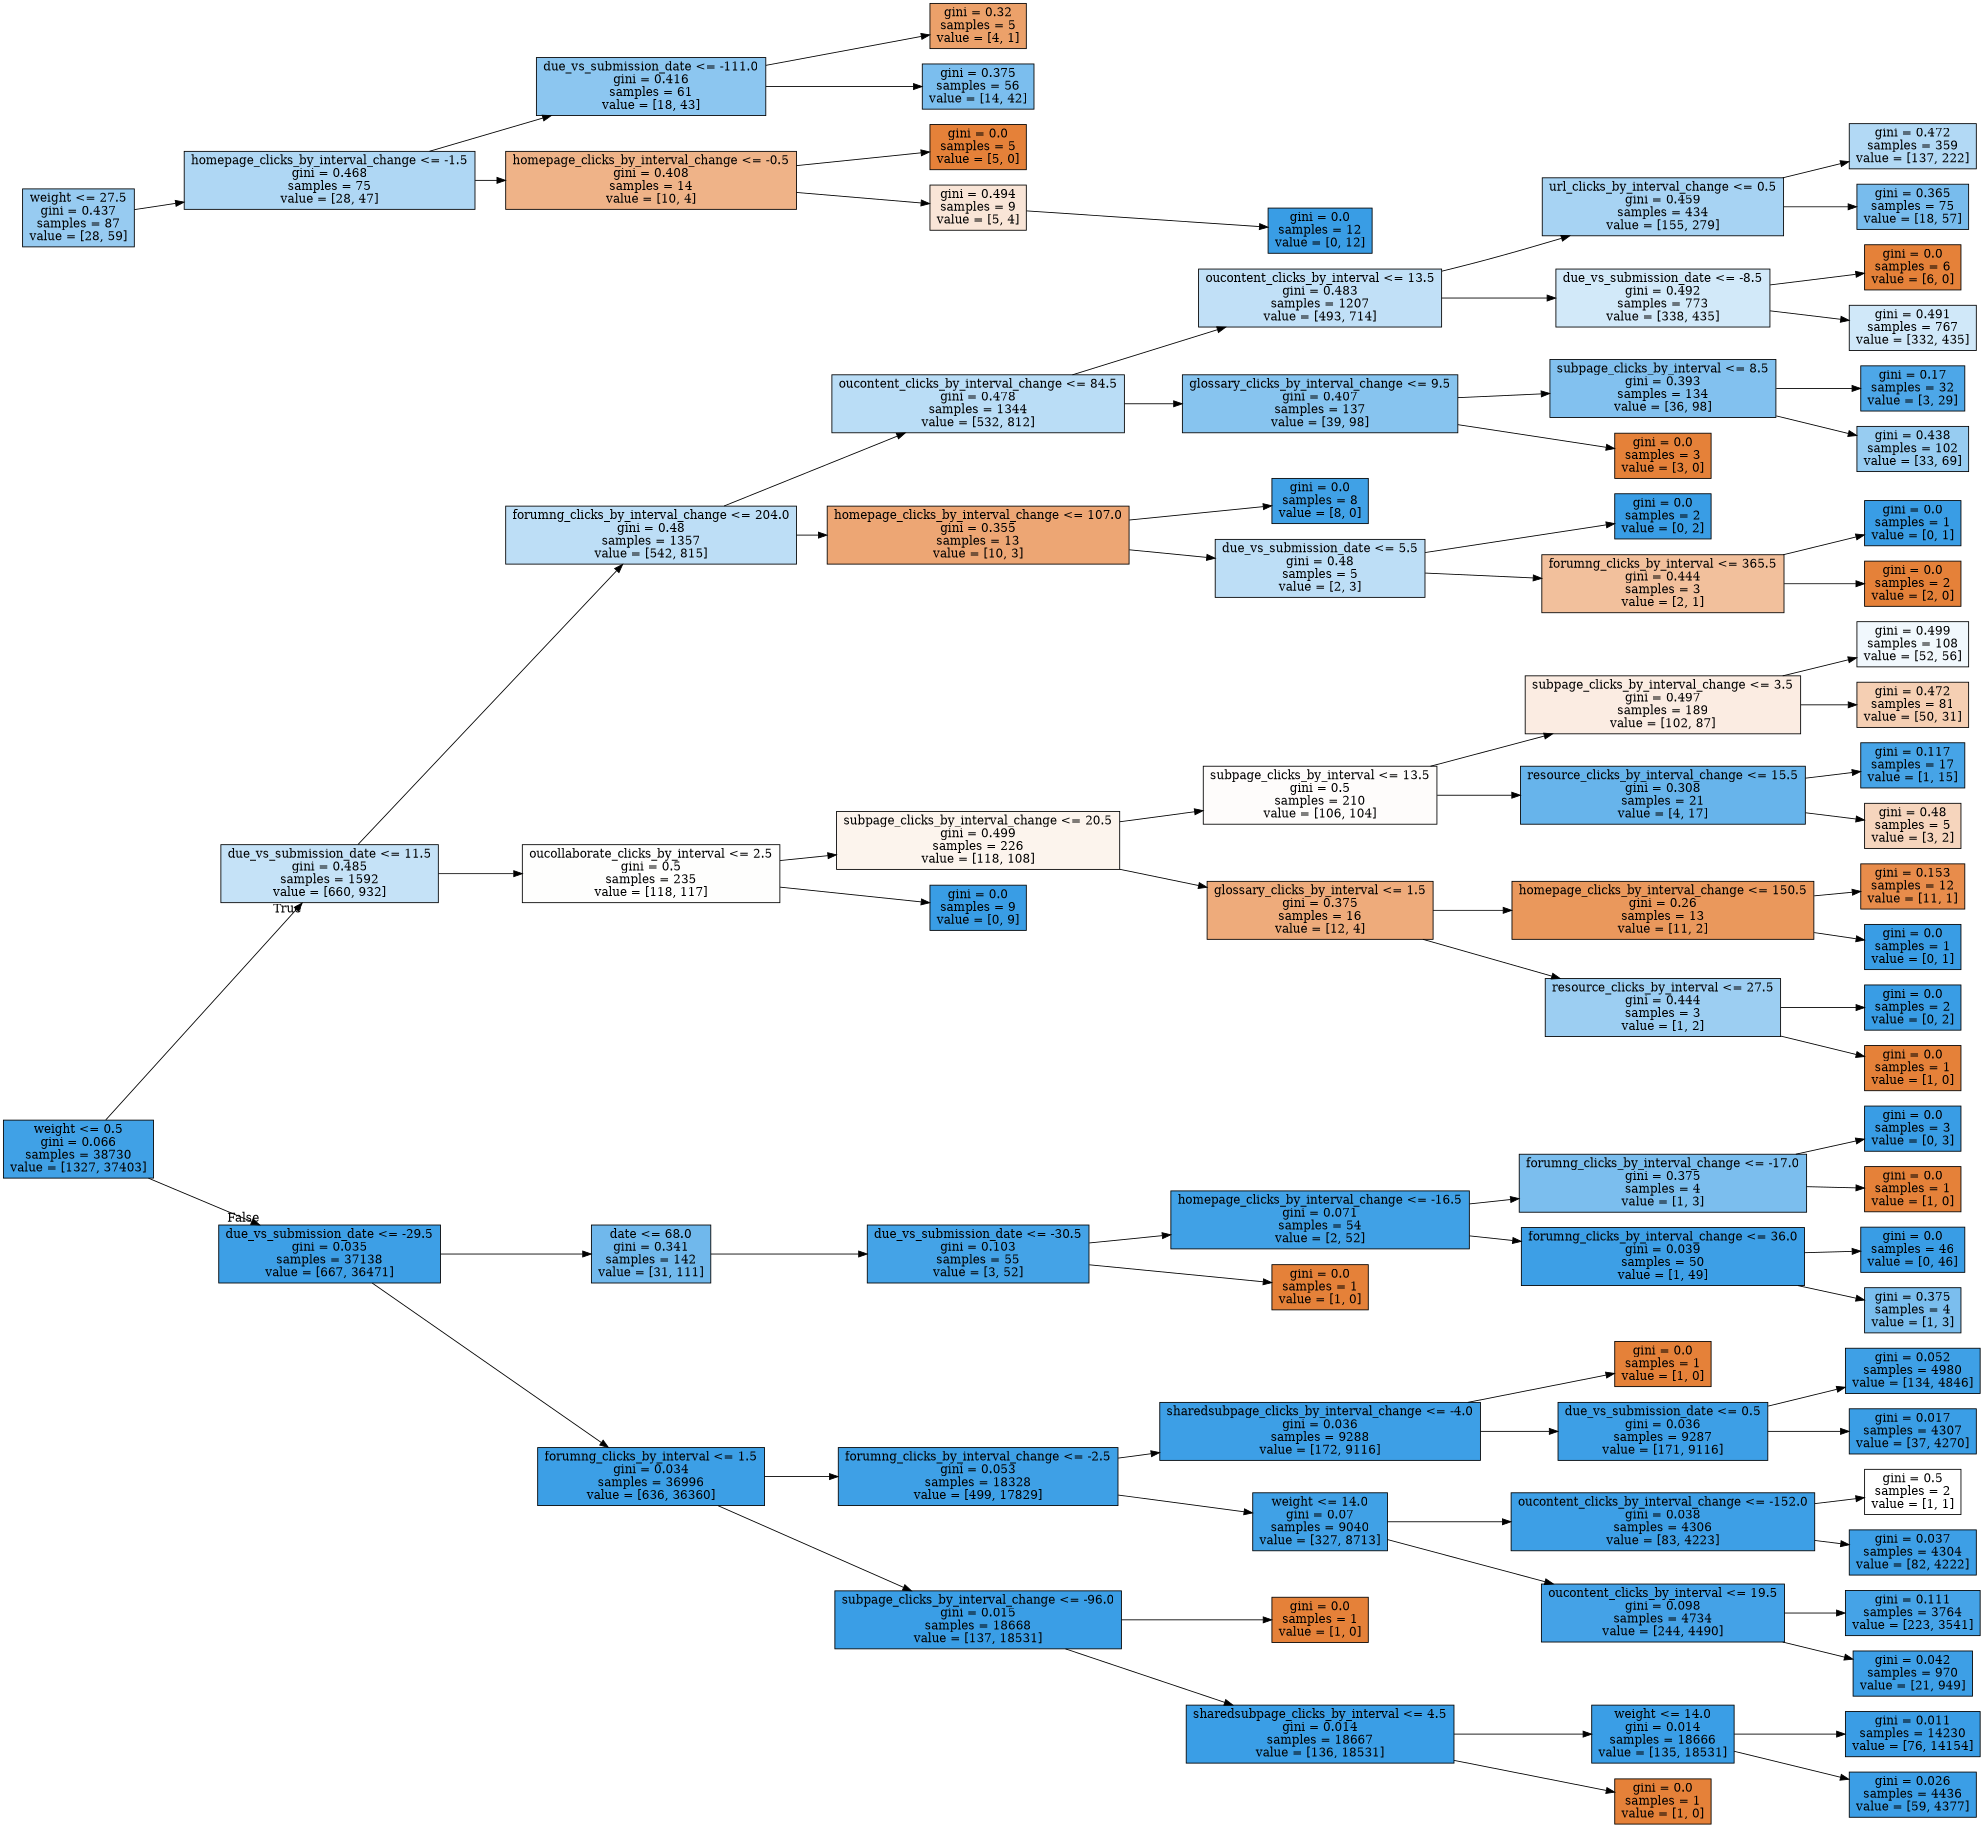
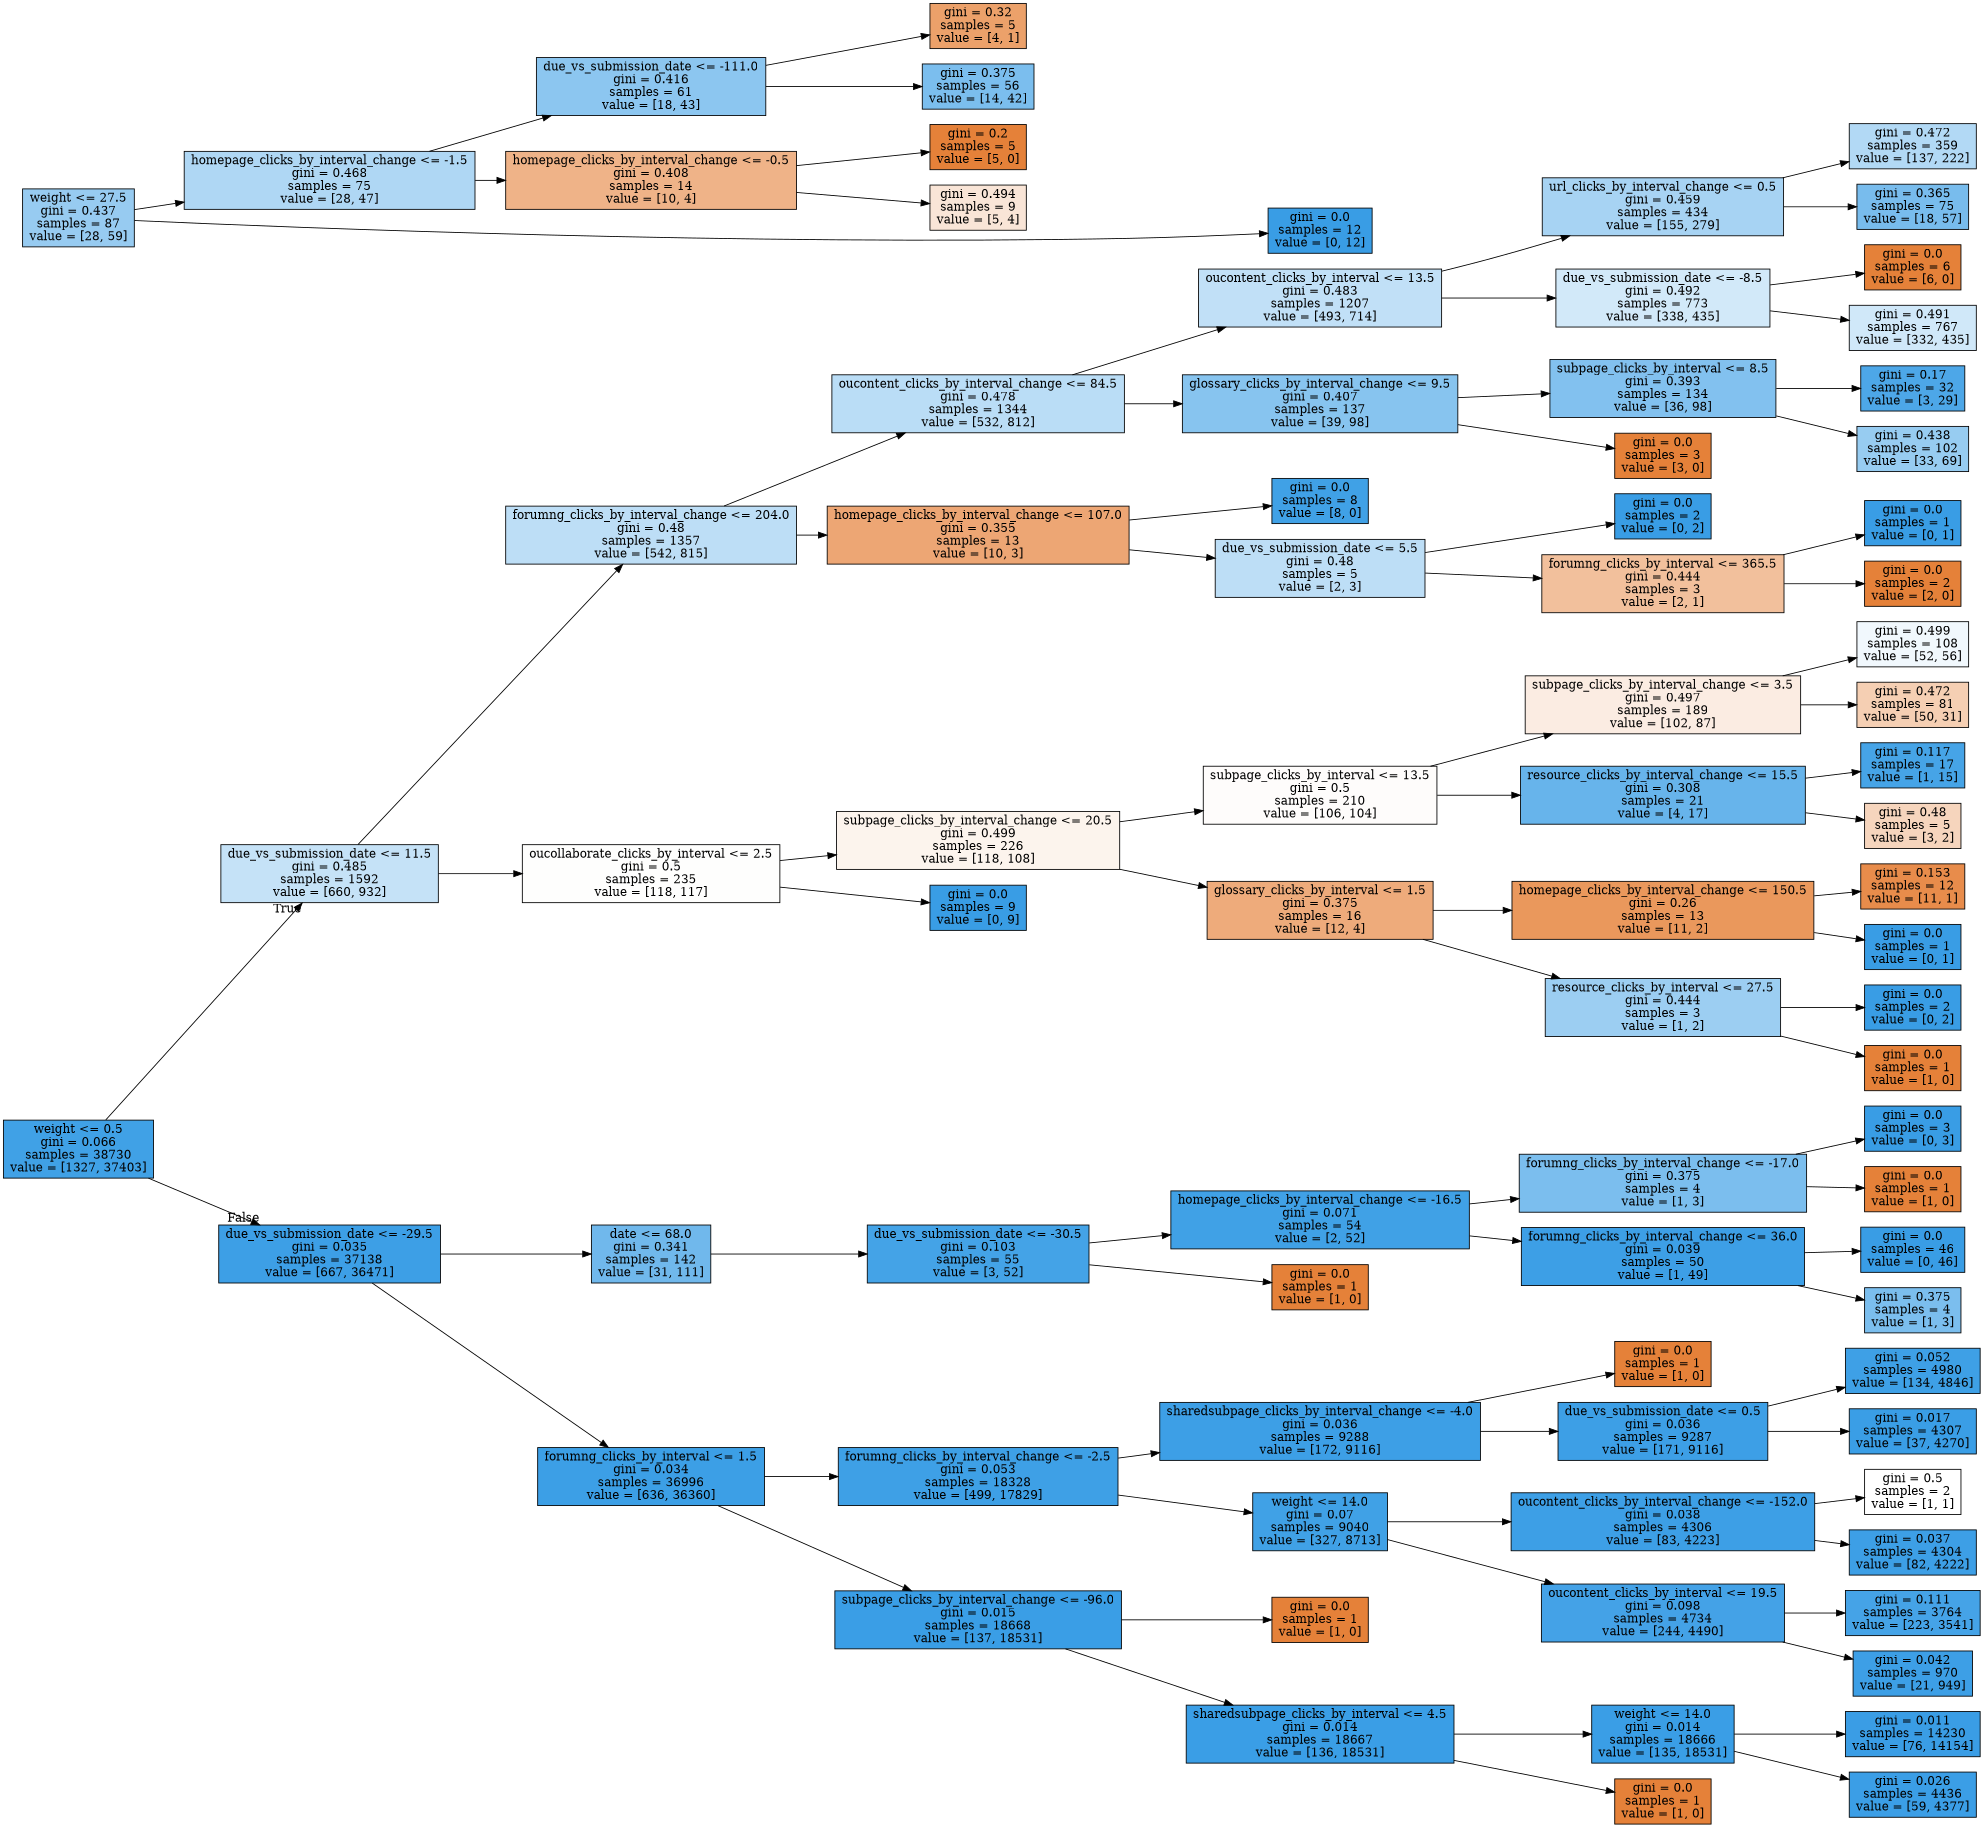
(978, 147) -> (978, 147)
(1143, 219) -> (697, 238)
